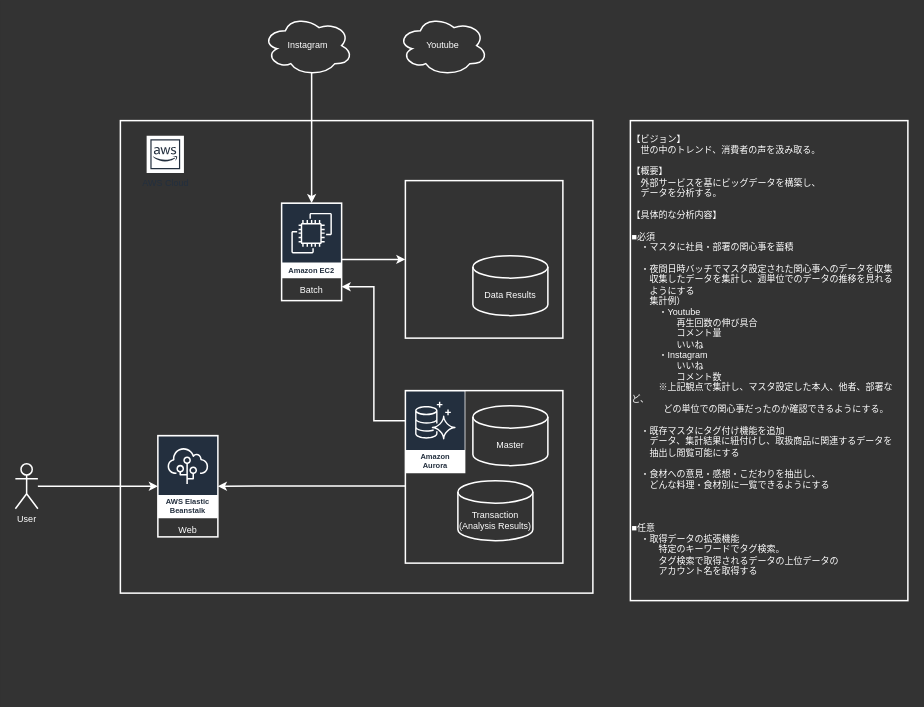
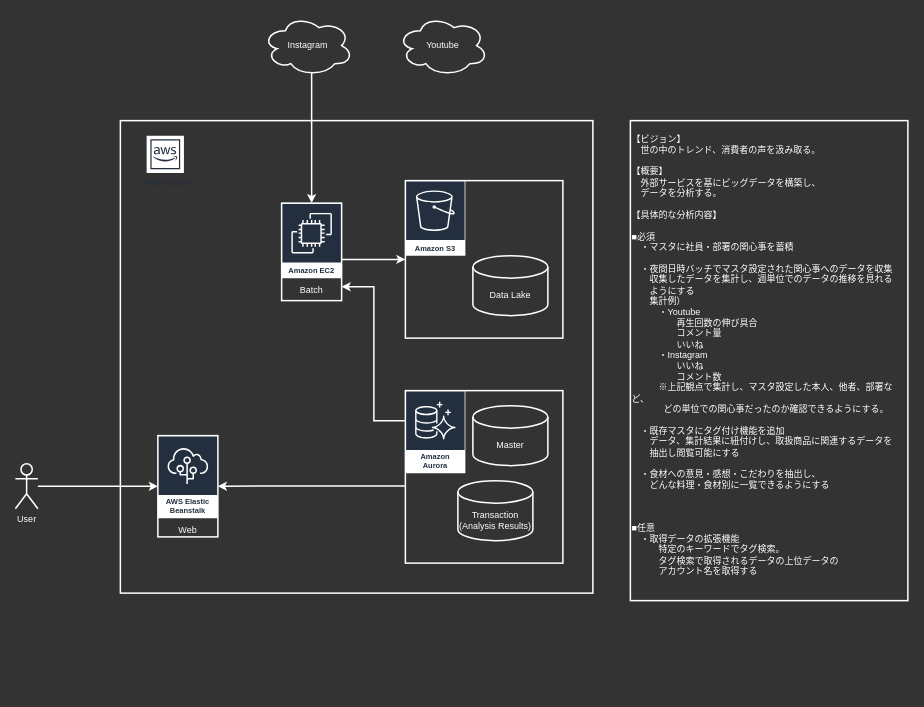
none -> (435, 218)
(510, 295) -> (510, 295)
